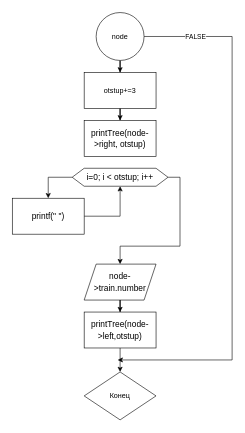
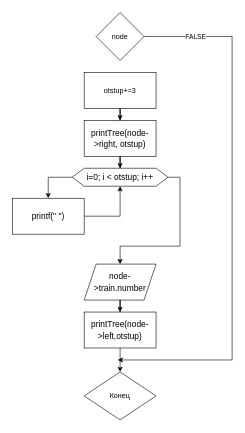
(120, 36) -> (120, 36)
(120, 68) -> none
none -> (120, 164)
